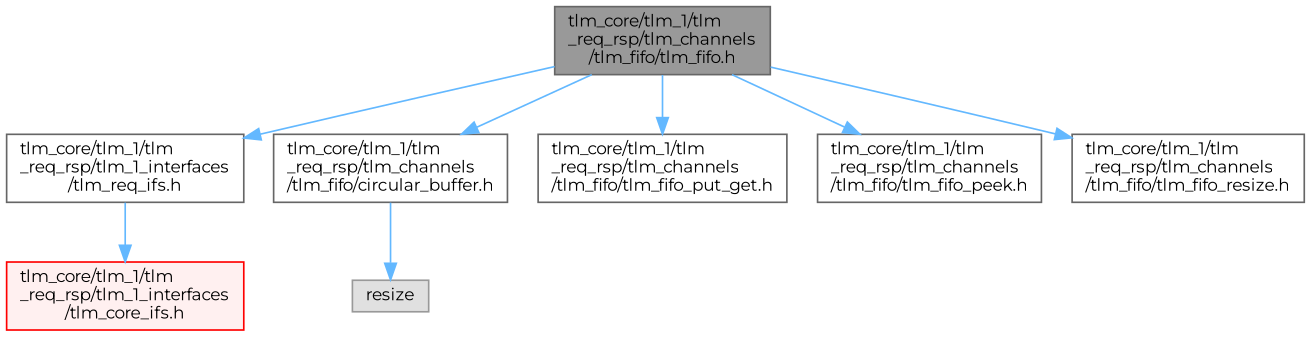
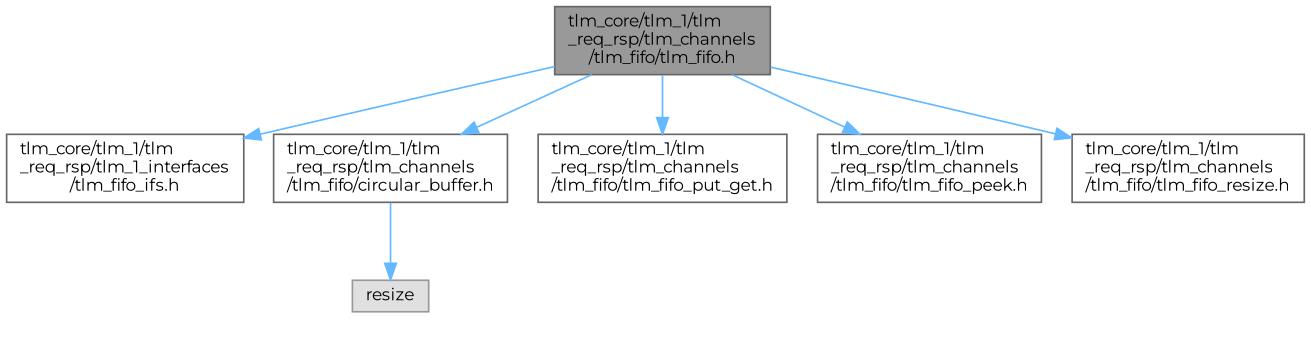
(125, 168) -> (125, 168)
(125, 296) -> none
